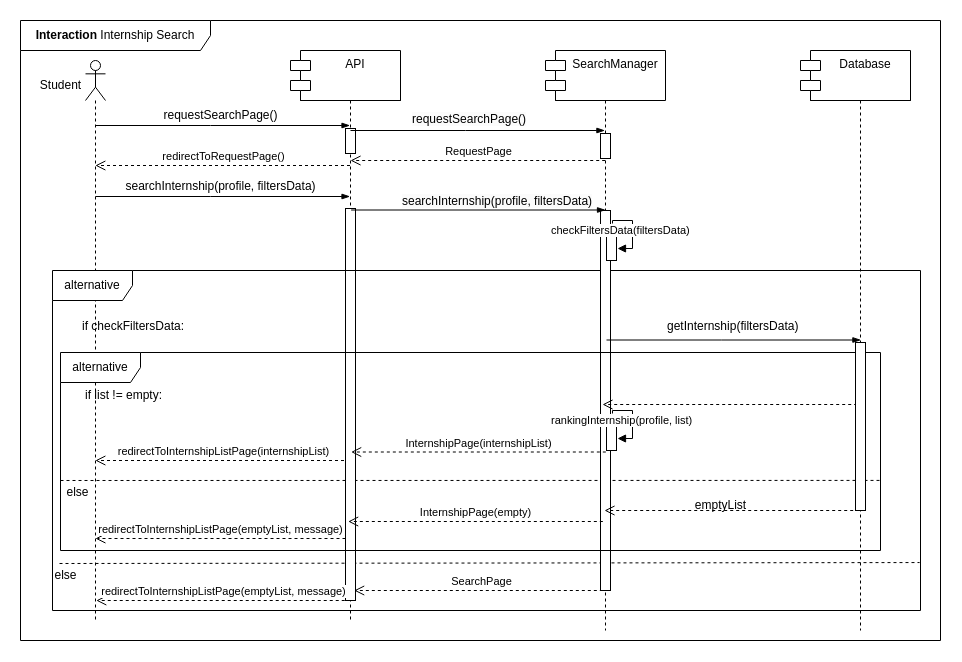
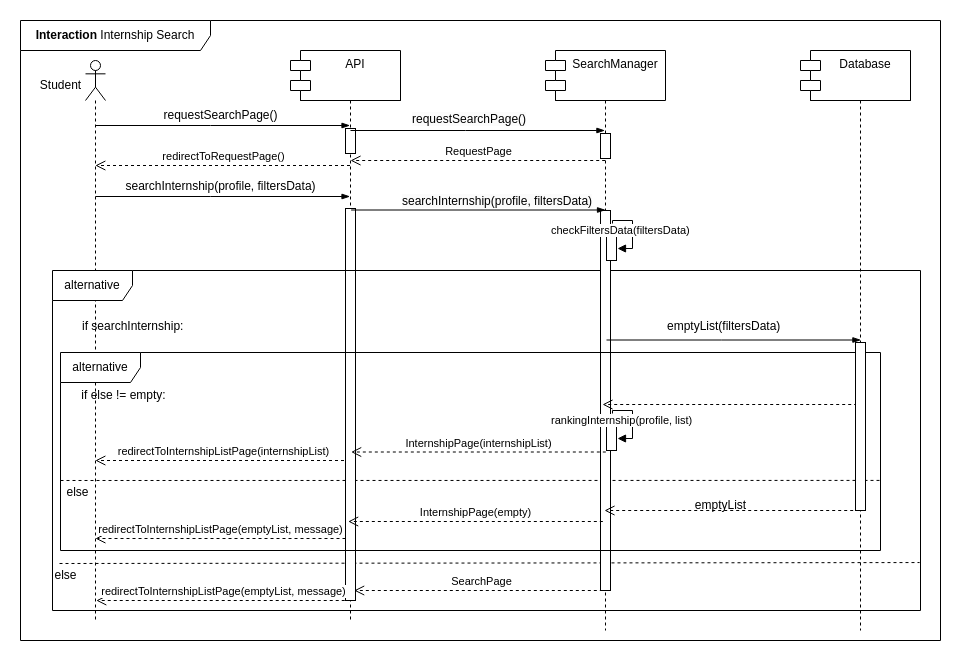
(142, 327) -> (143, 327)
(742, 334) -> (737, 327)
(124, 396) -> (124, 396)
